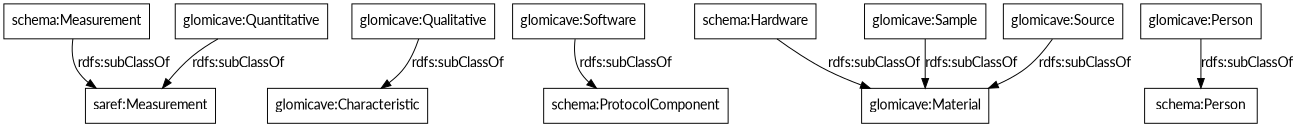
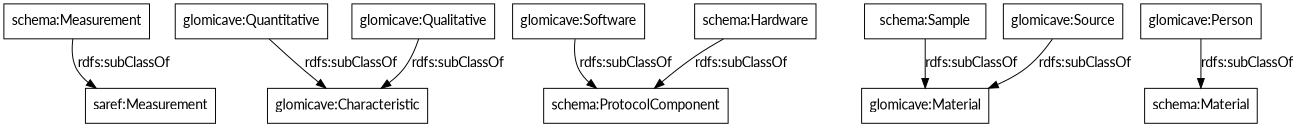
(925, 21) -> (925, 21)
(191, 57) -> (293, 61)
(817, 65) -> (692, 59)
(1201, 106) -> (1201, 106)
